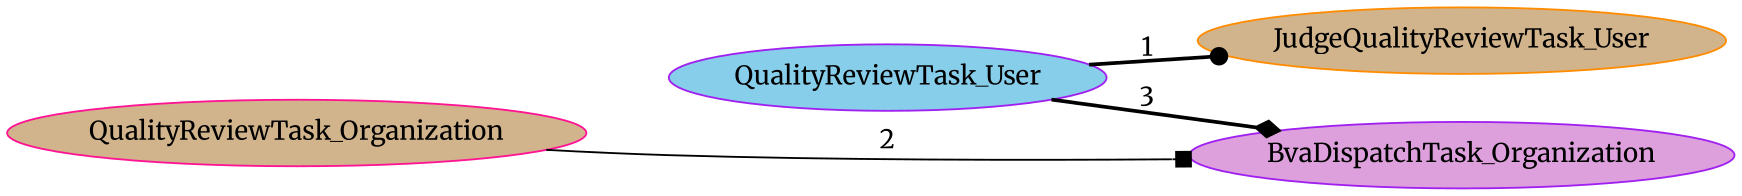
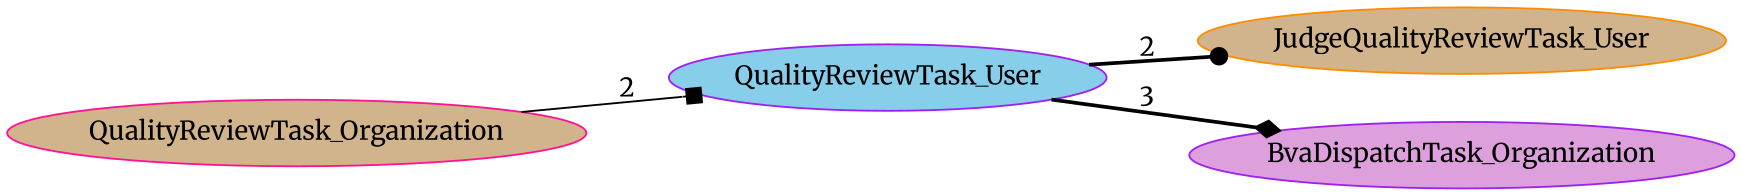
(1148, 49) -> (1148, 49)
(859, 159) -> (602, 104)
